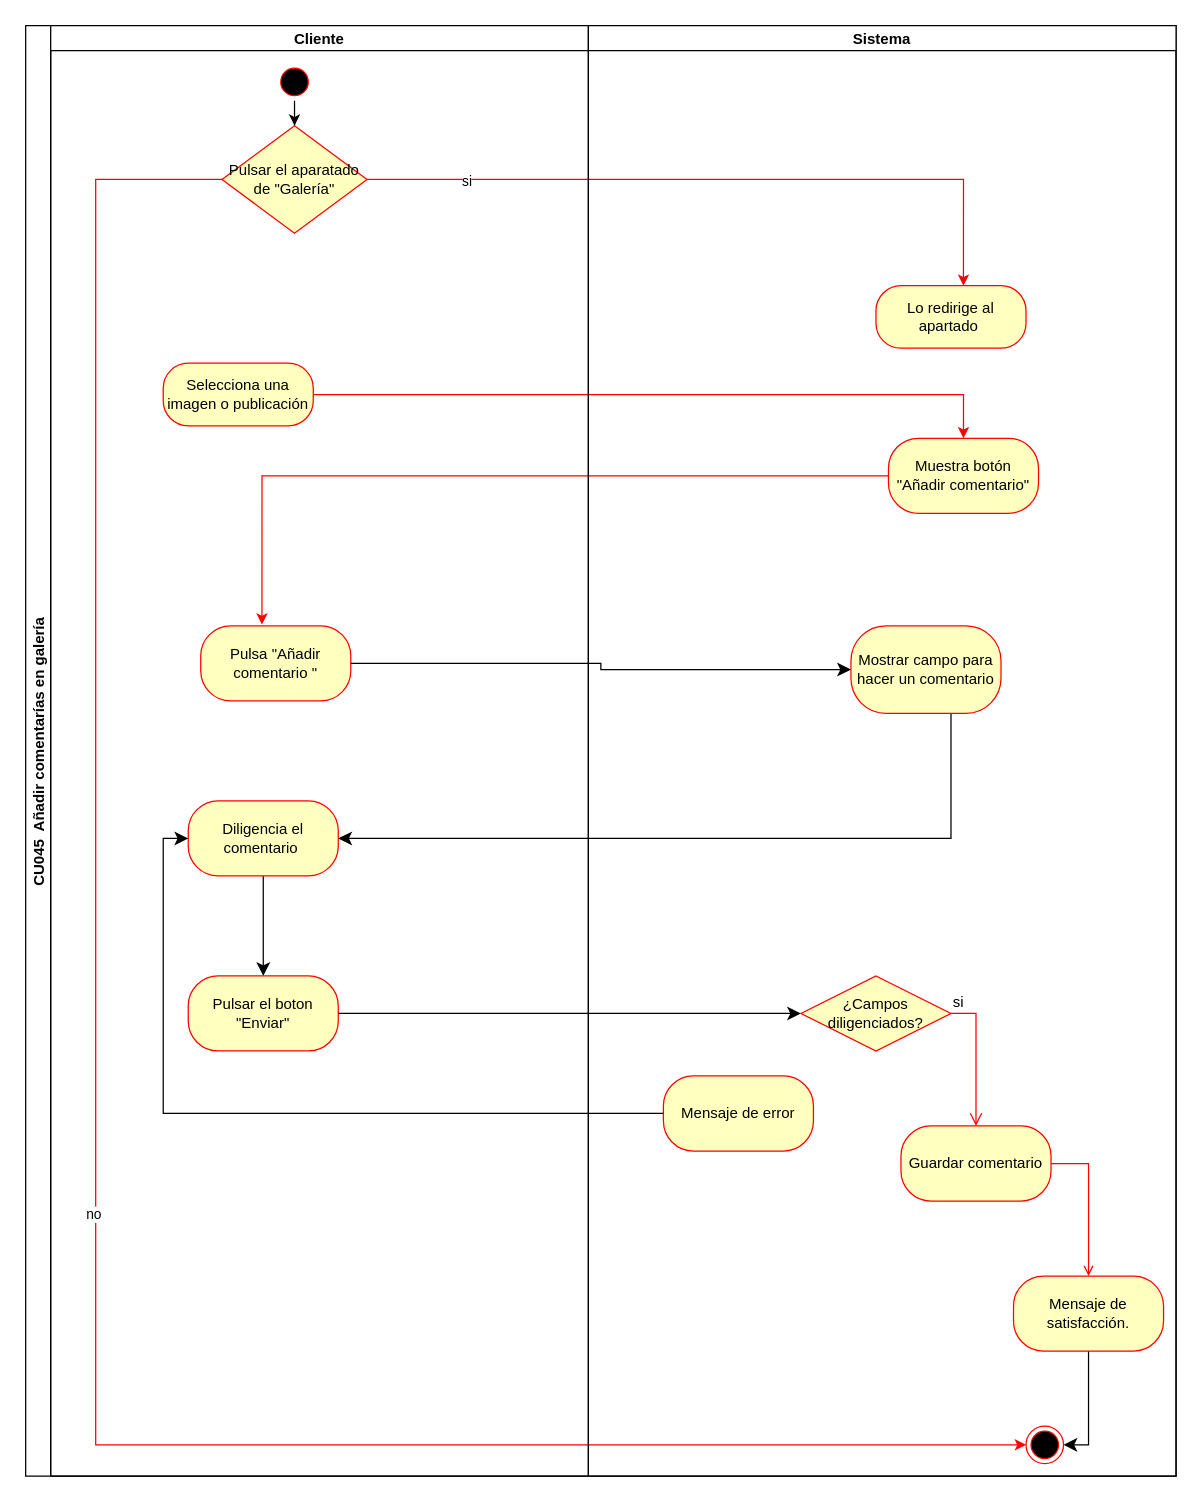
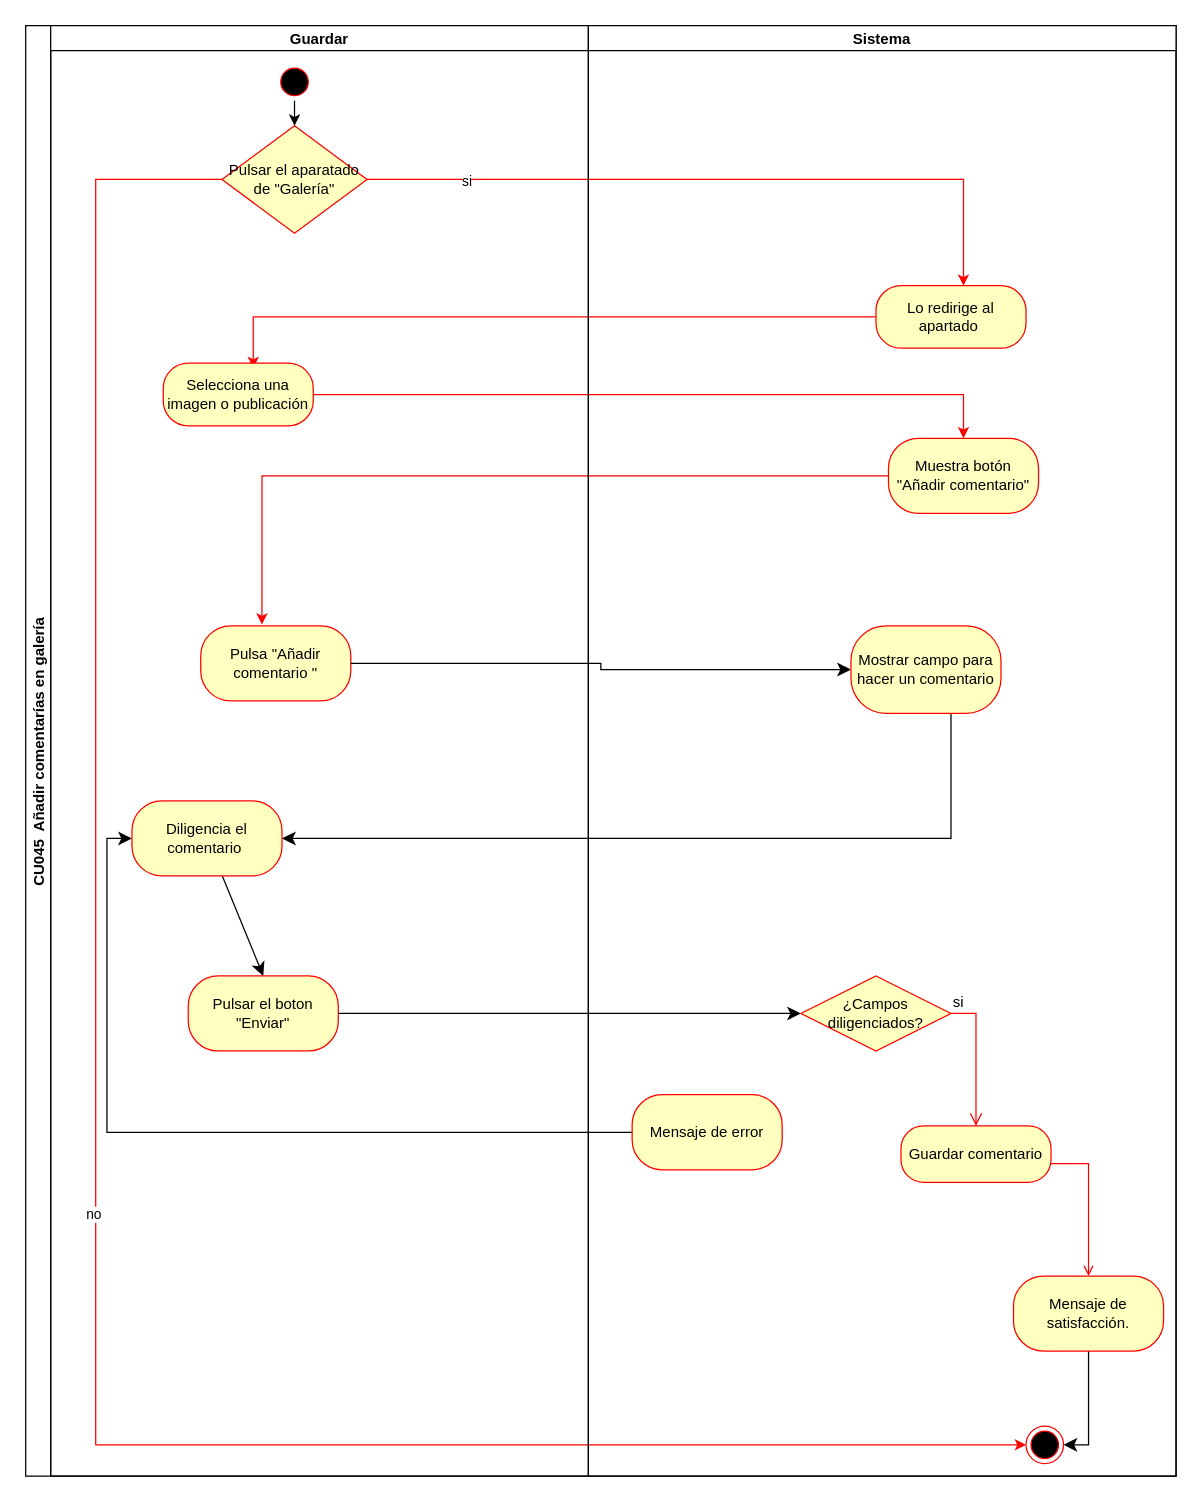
(319, 39) -> (319, 39)
none -> (543, 317)
(263, 838) -> (207, 838)
(738, 1113) -> (707, 1132)
(976, 1163) -> (976, 1154)
